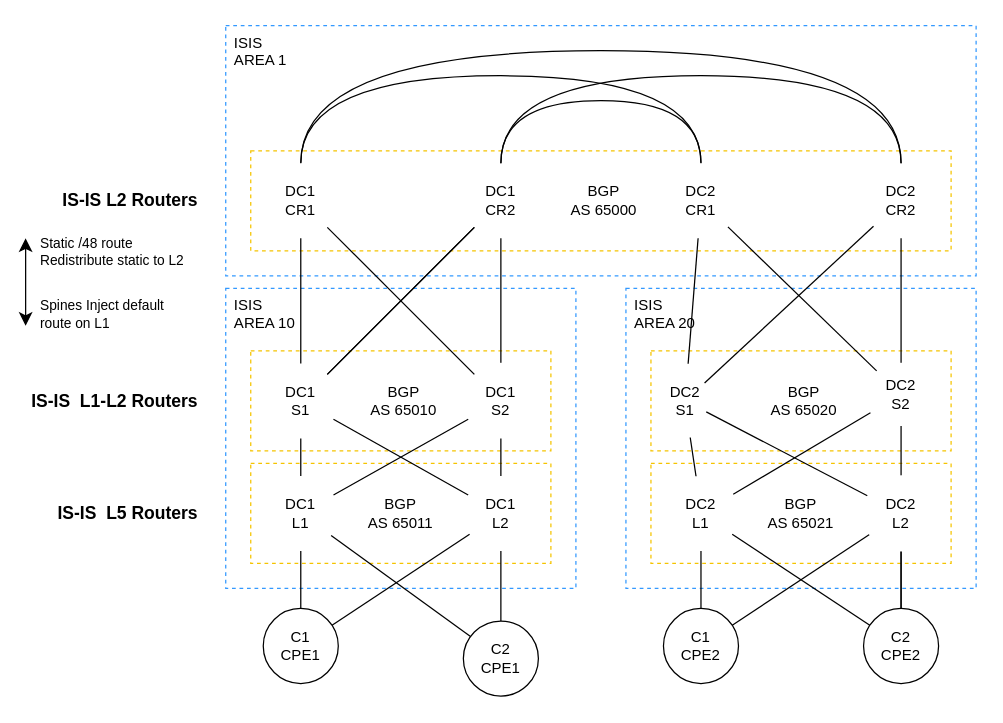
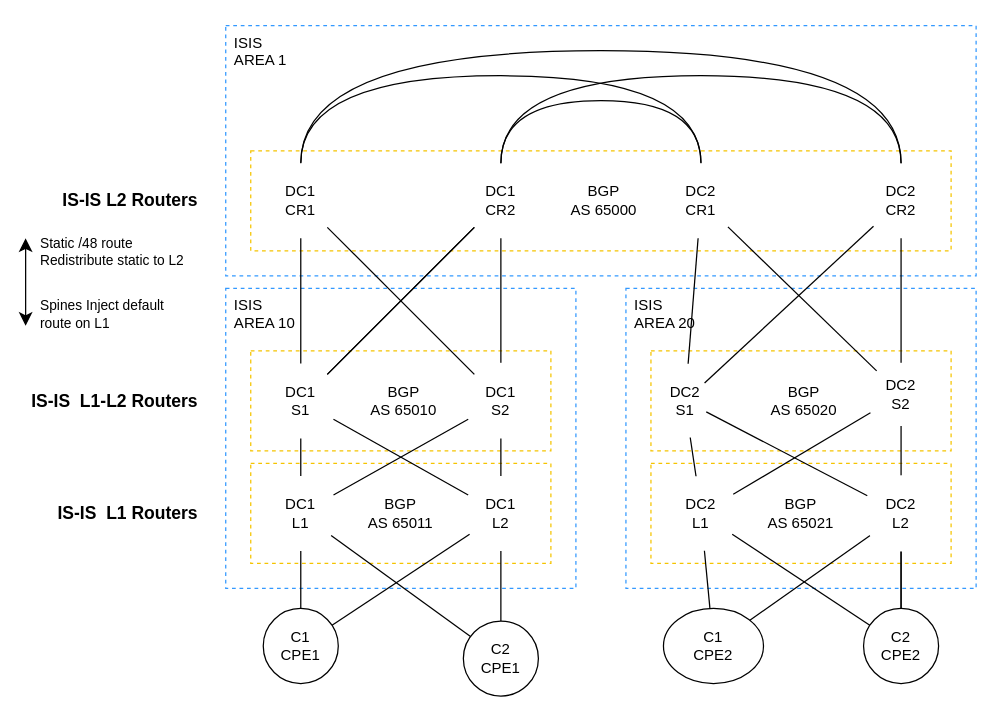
(119, 513) -> (119, 513)
(701, 646) -> (713, 646)
